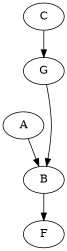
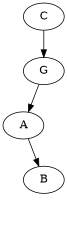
(51, 122) -> (35, 95)
(44, 234) -> none
